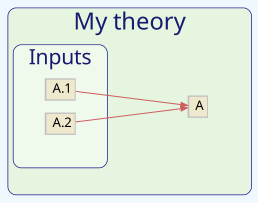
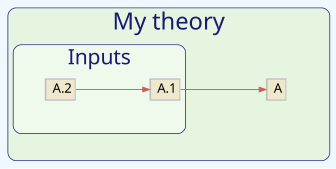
(128, 115) -> (109, 90)
